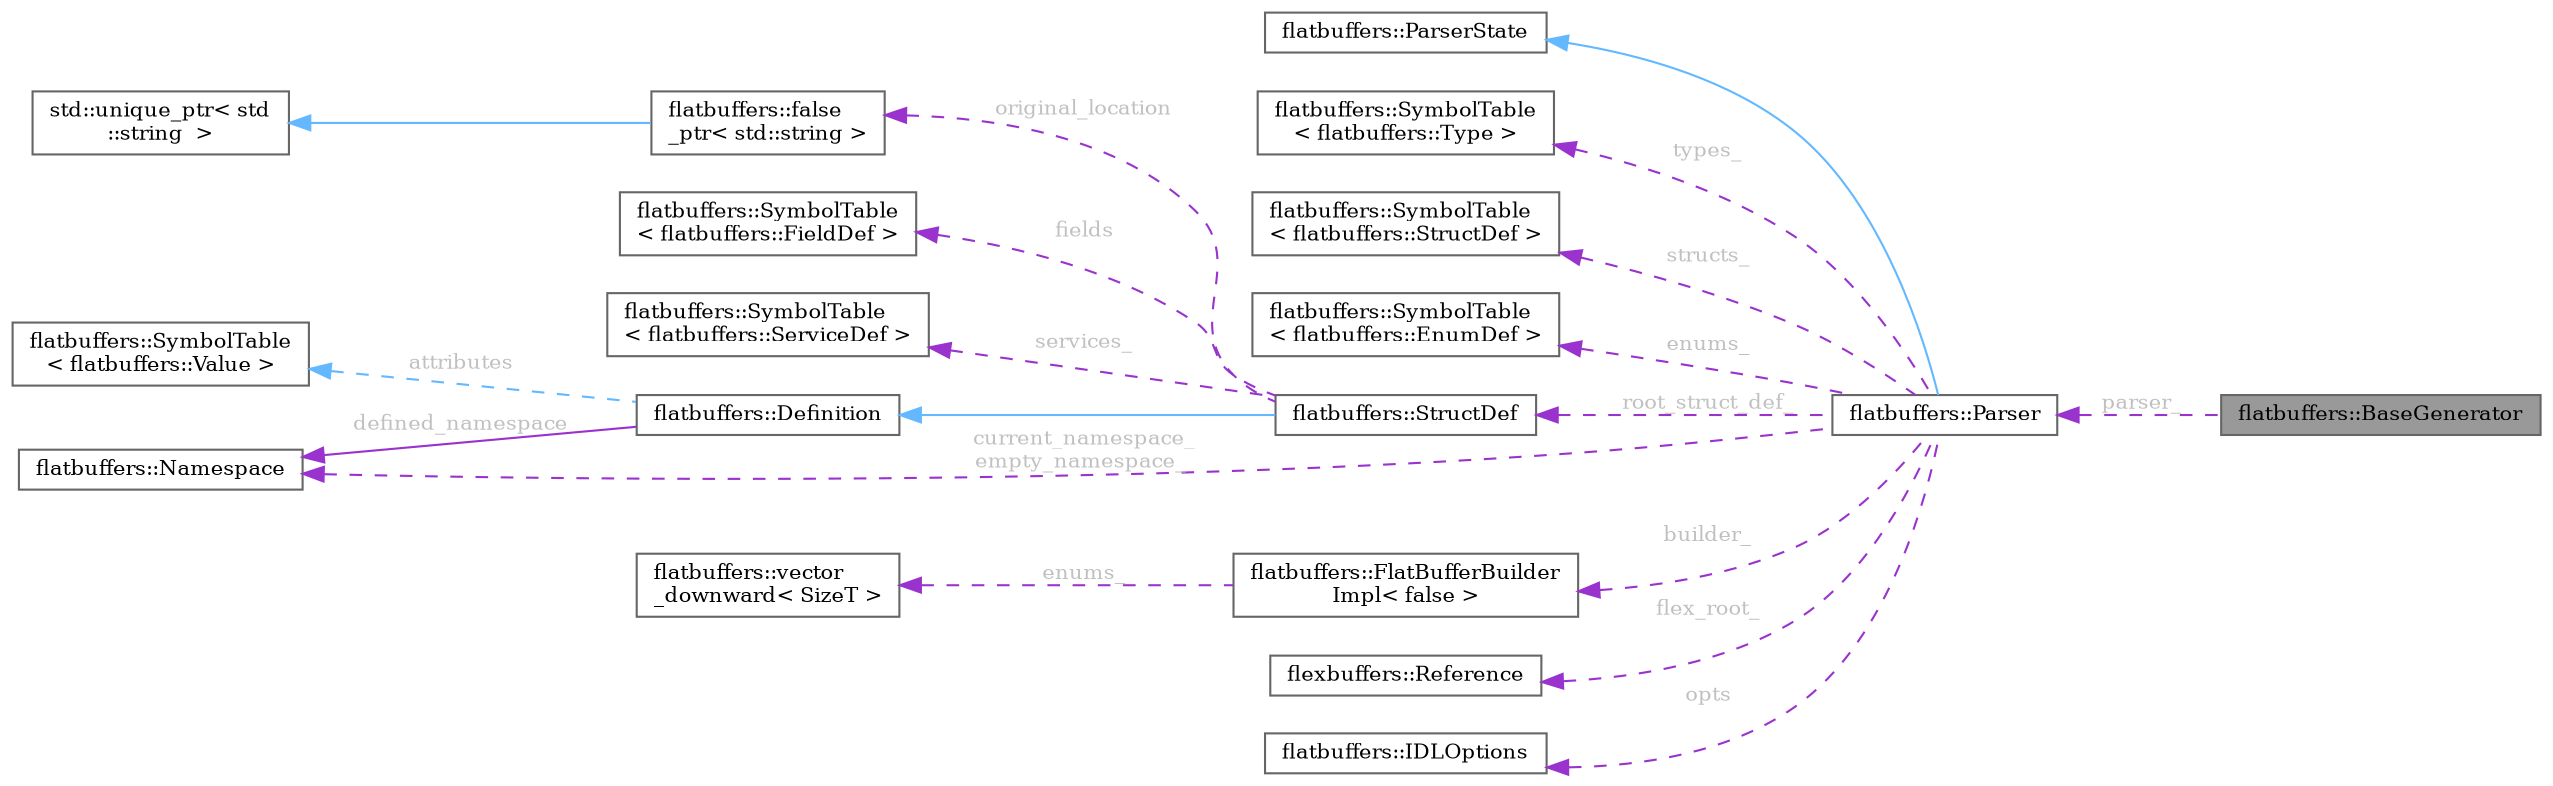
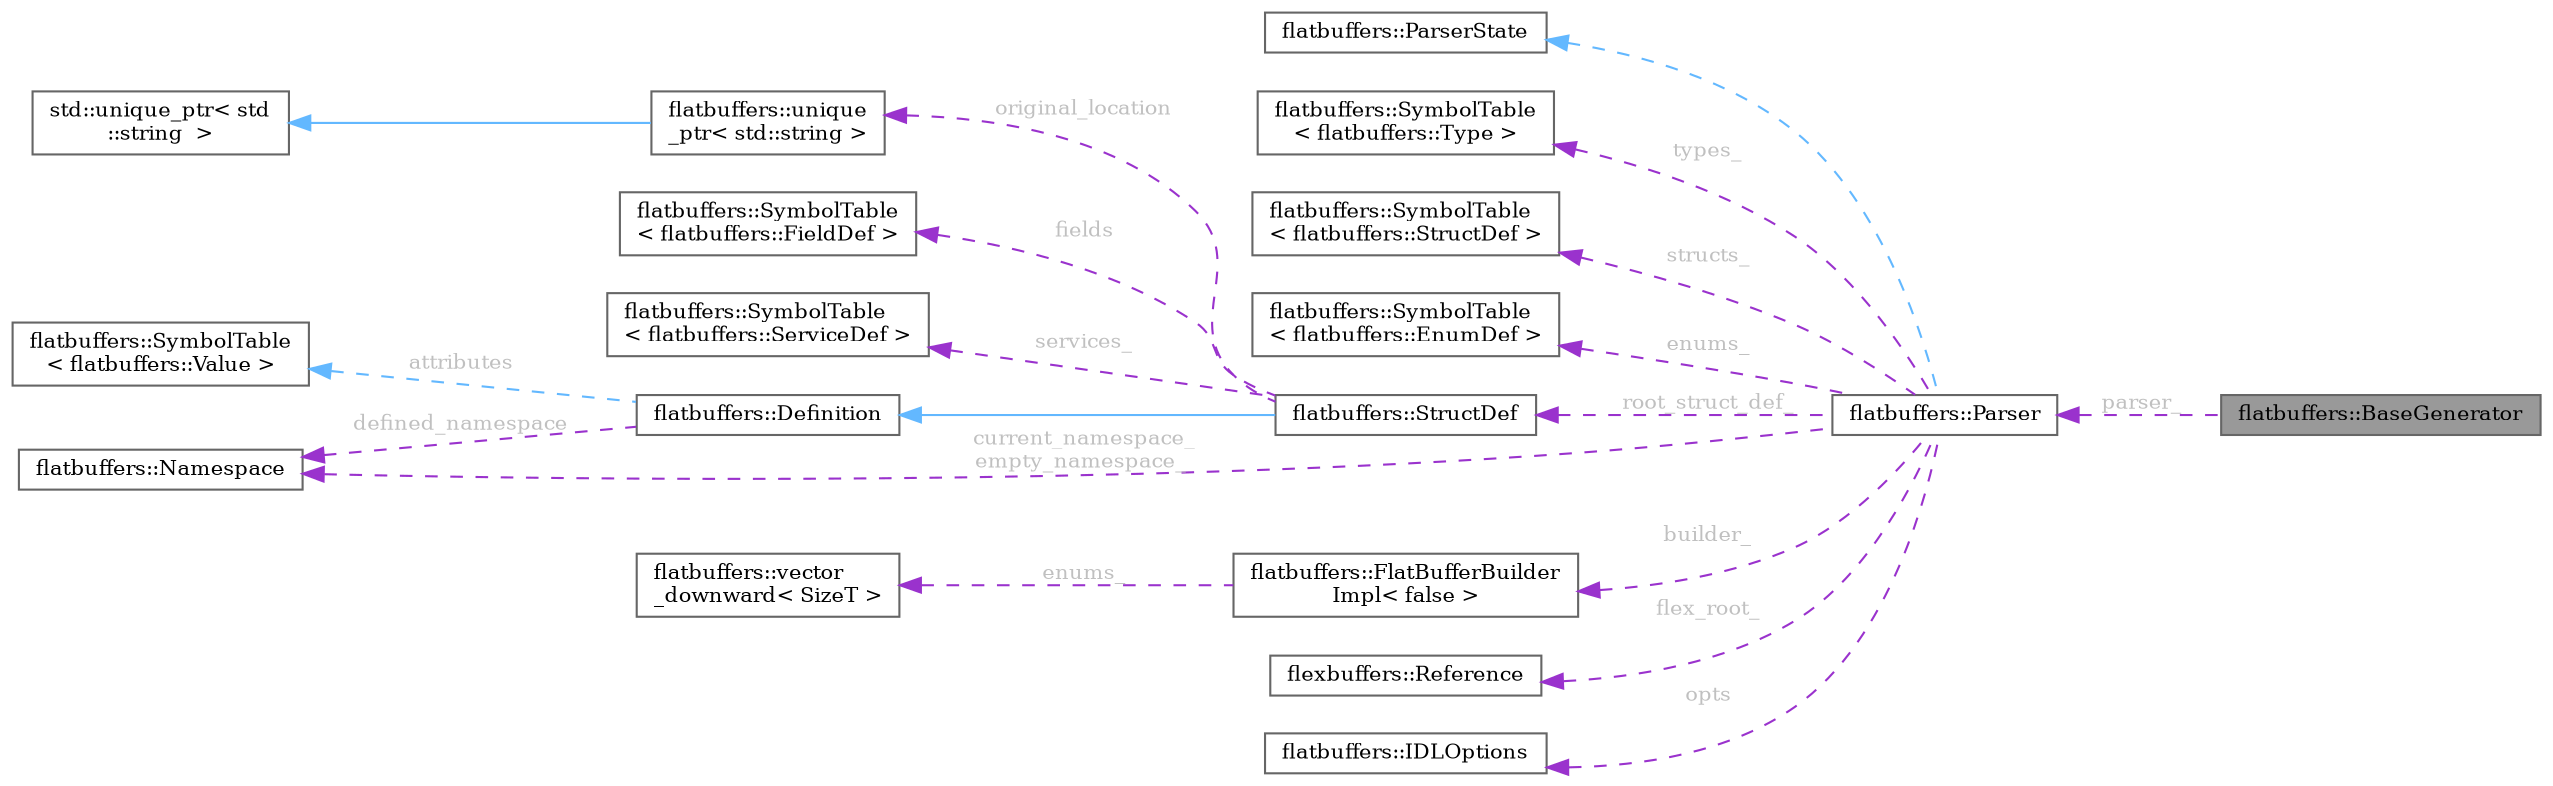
(768, 123) -> (768, 123)
(1816, 152) -> (1816, 152)
(480, 441) -> (480, 441)
